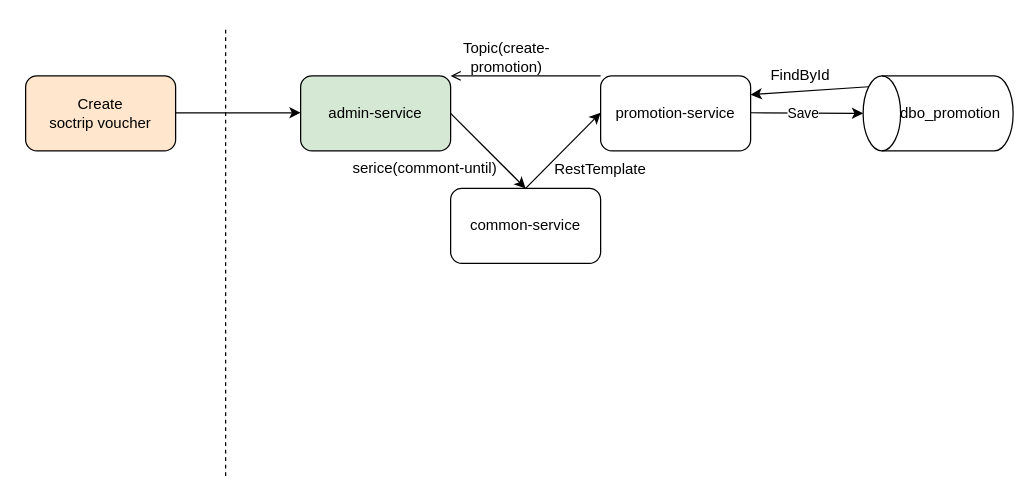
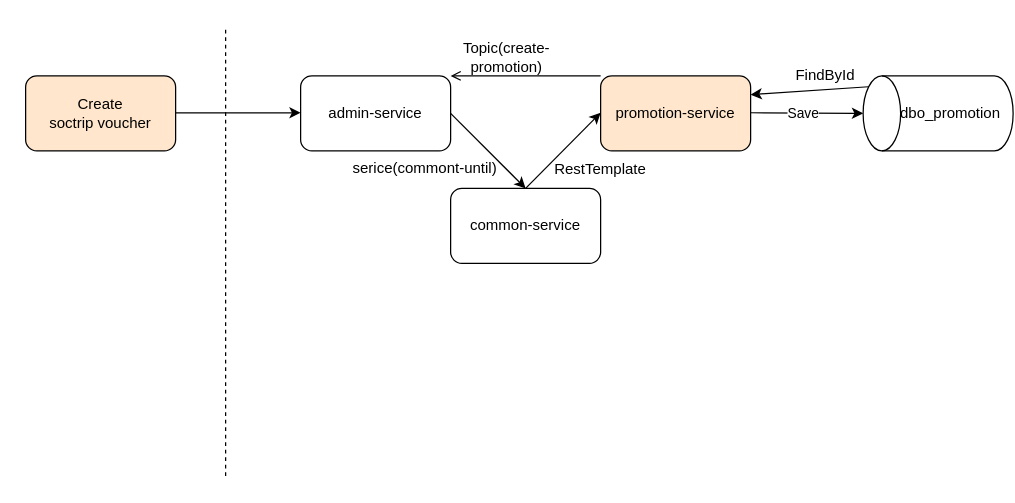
(801, 76) -> (826, 76)
(376, 113) -> (376, 113)
(676, 113) -> (676, 113)
